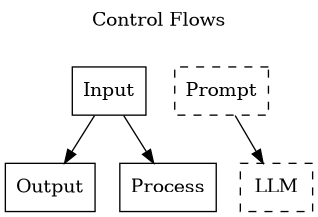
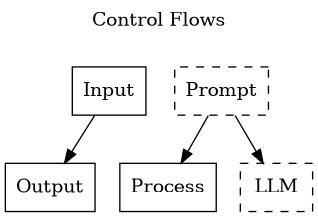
(135, 134) -> (198, 133)
